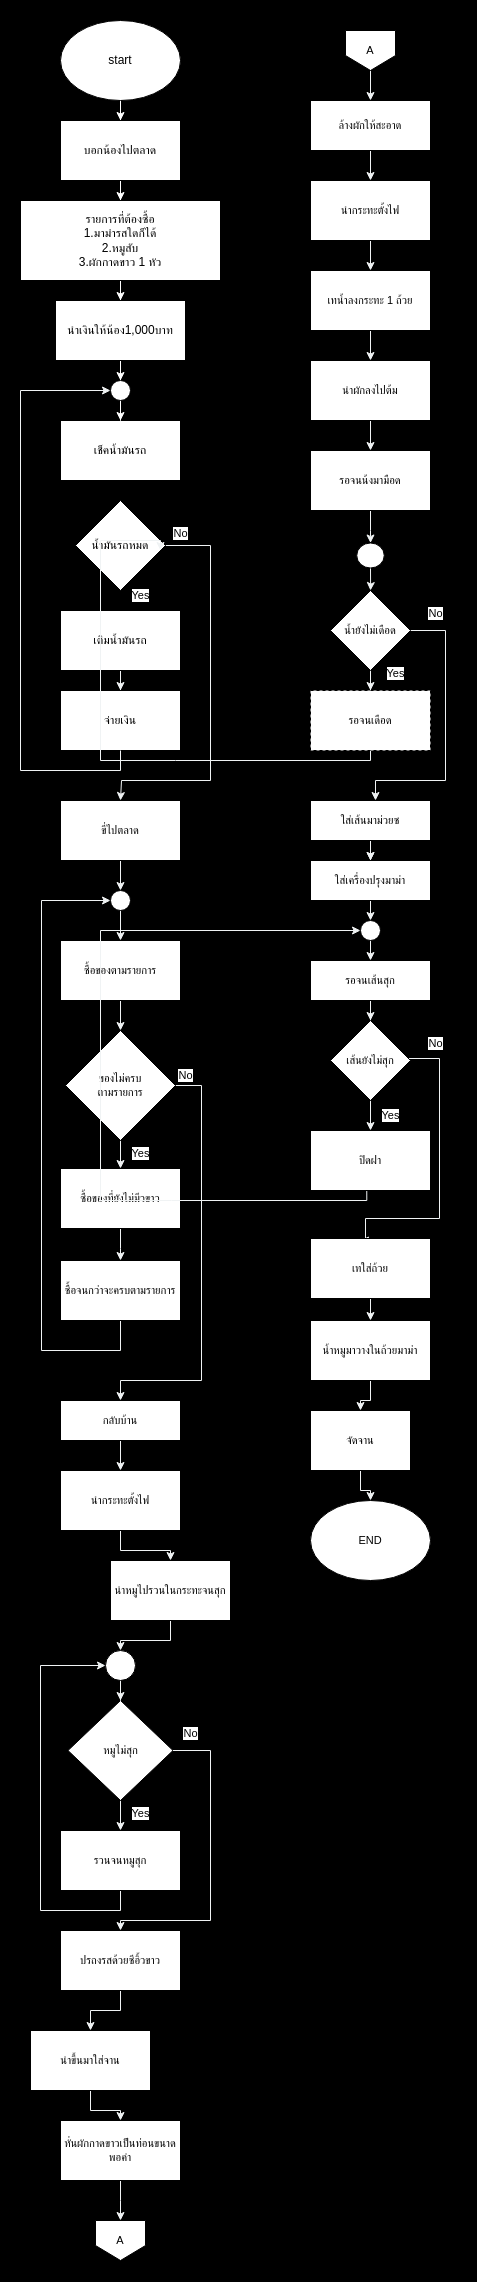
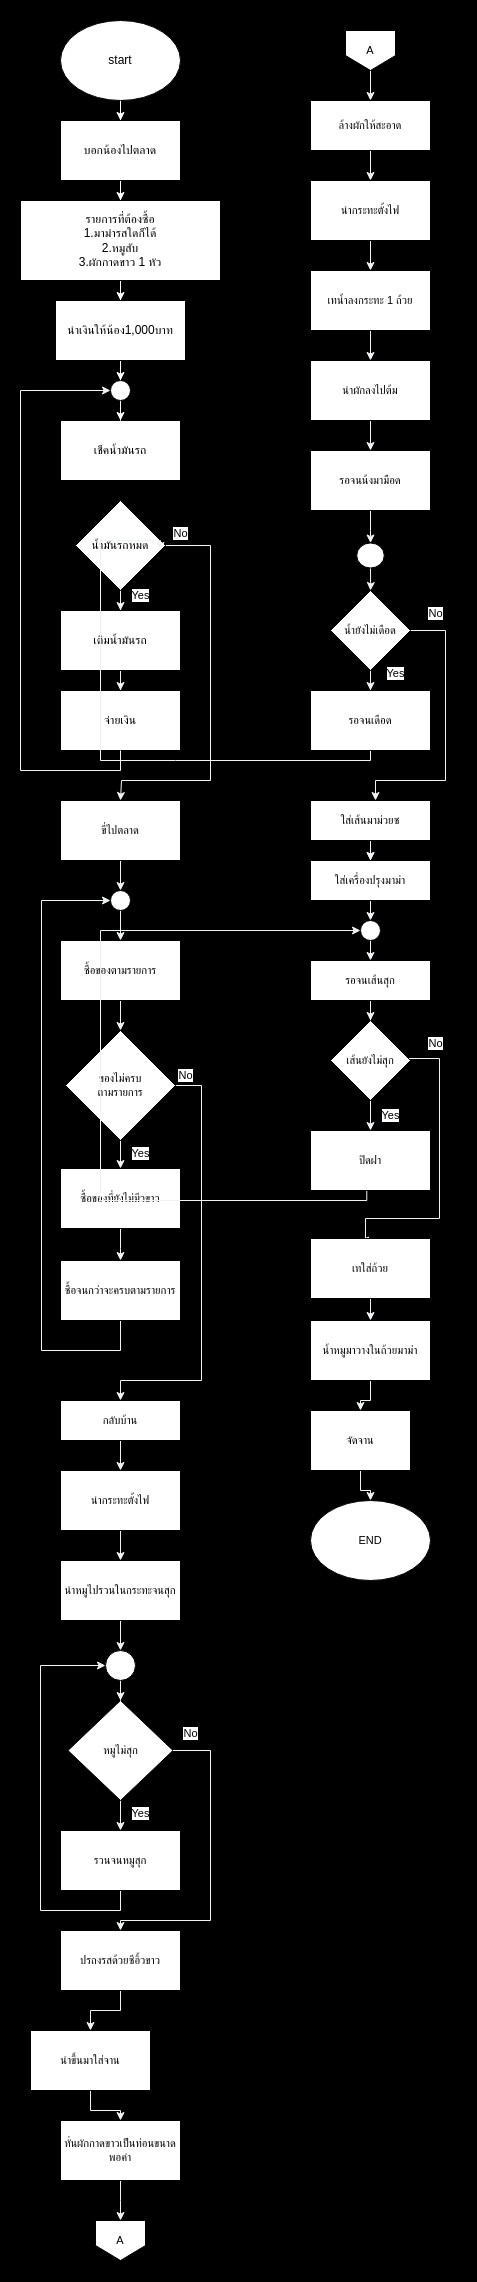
none -> (121, 605)
(371, 721) -> (371, 721)
(171, 1591) -> (121, 1591)
